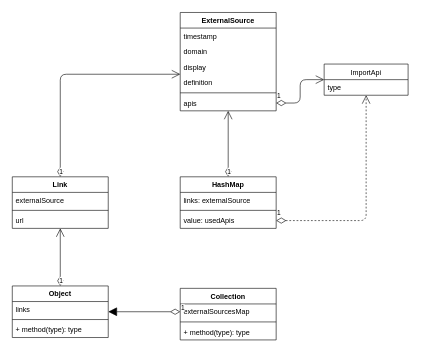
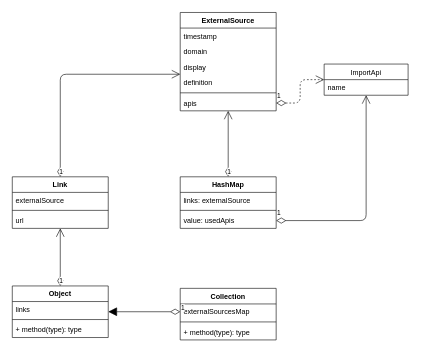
(300, 88) -> (300, 88)
(336, 88) -> (336, 88)
(366, 199) -> (366, 199)
